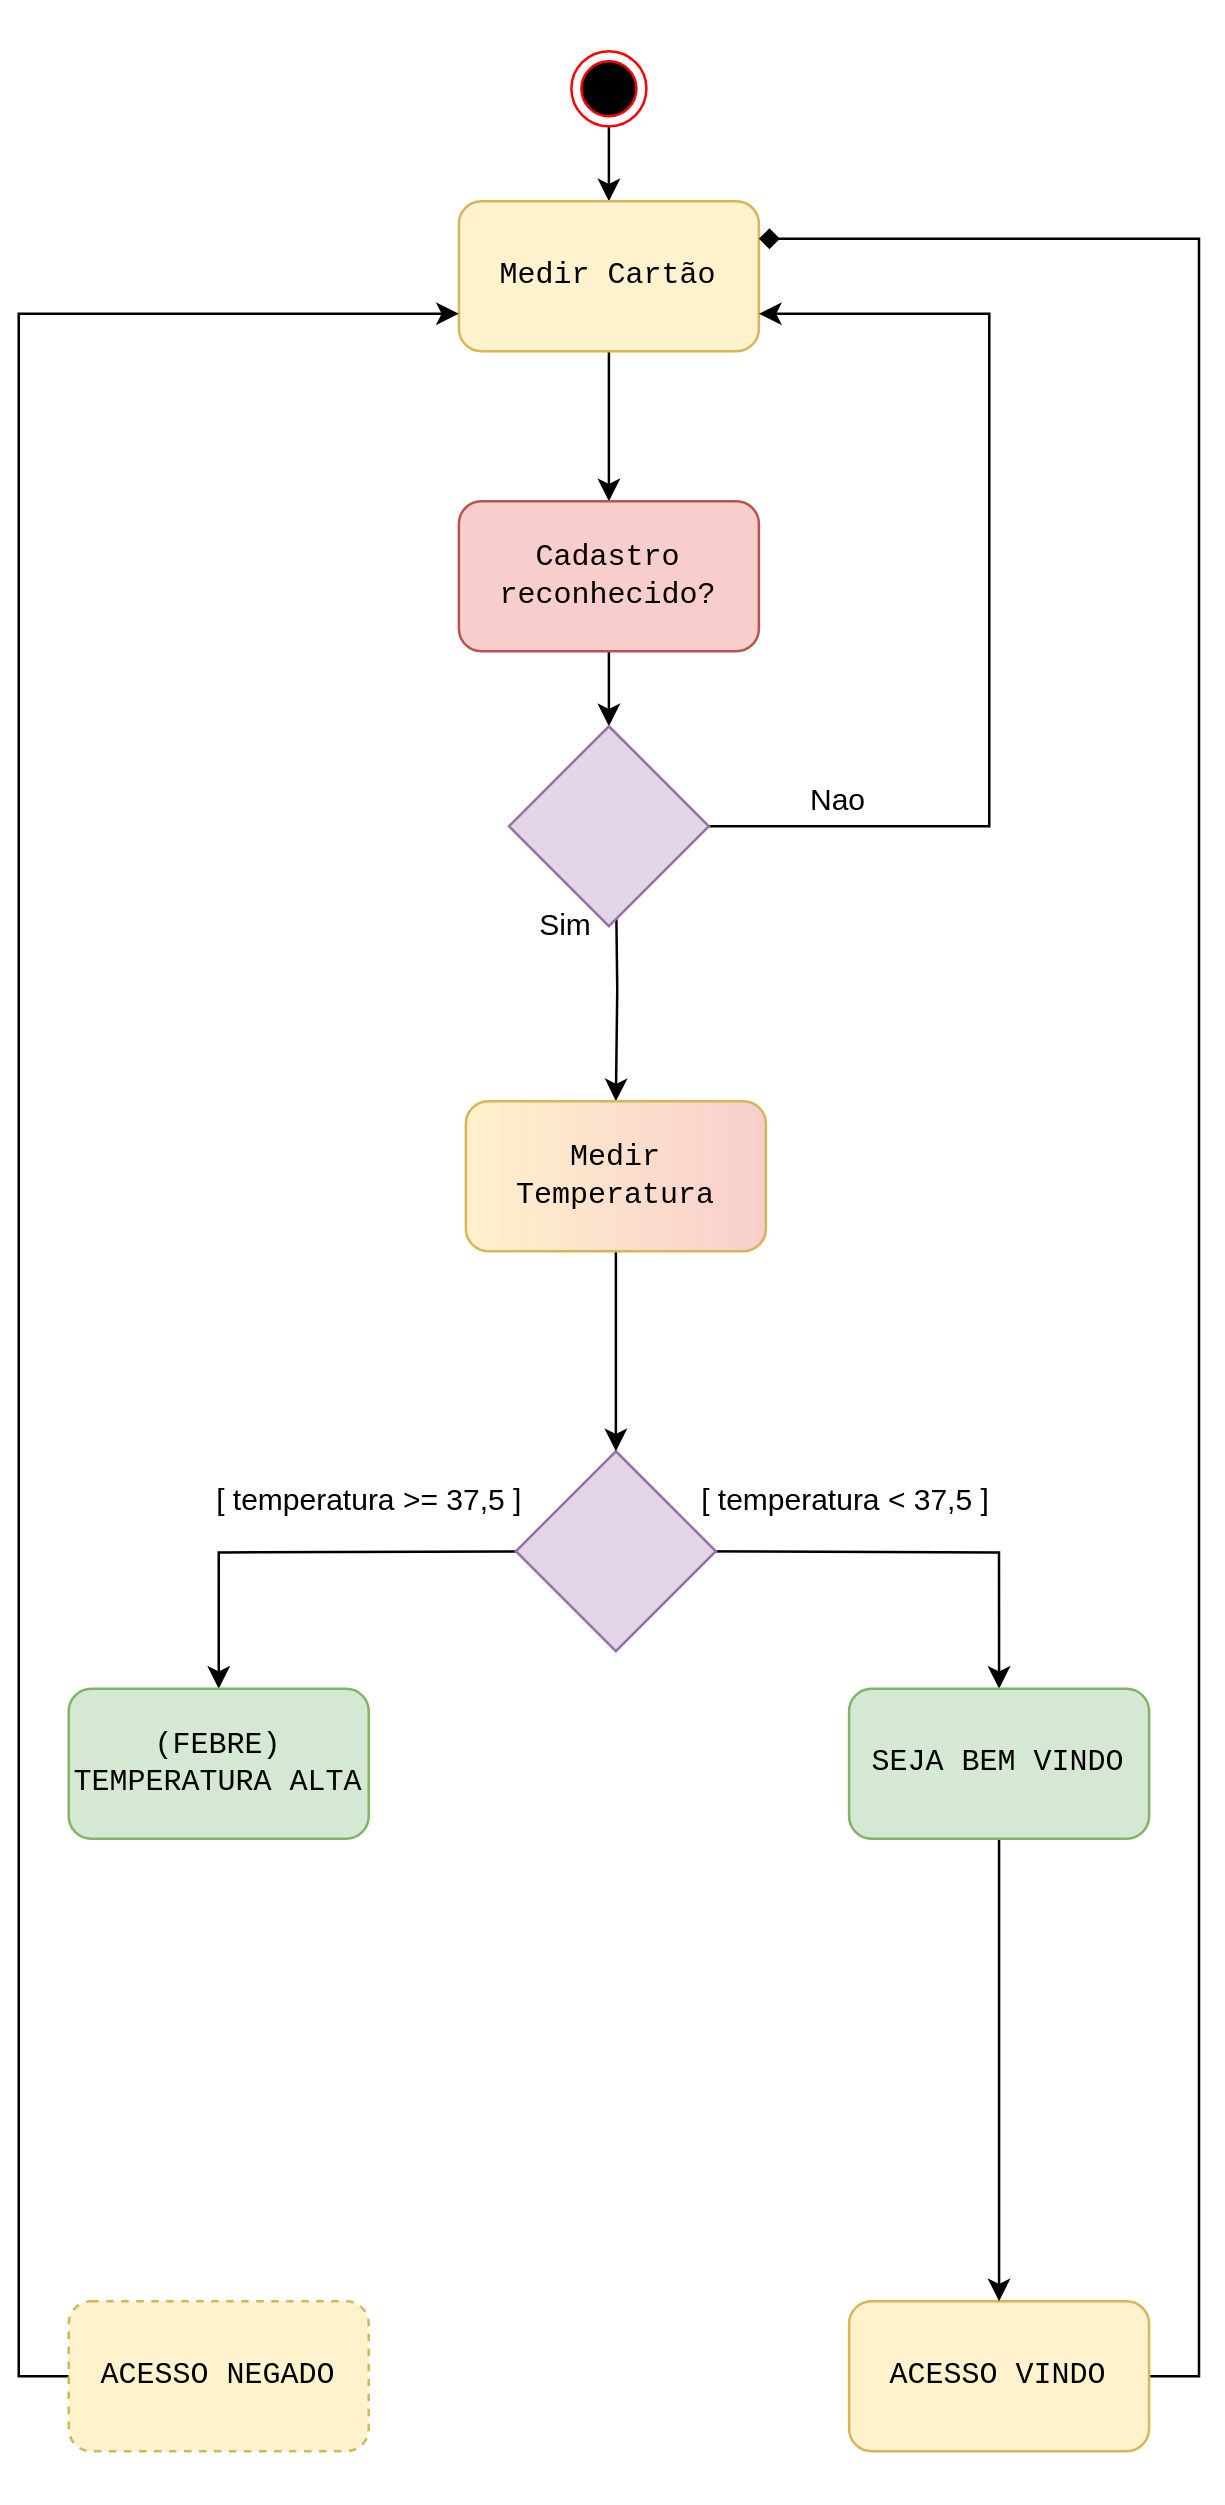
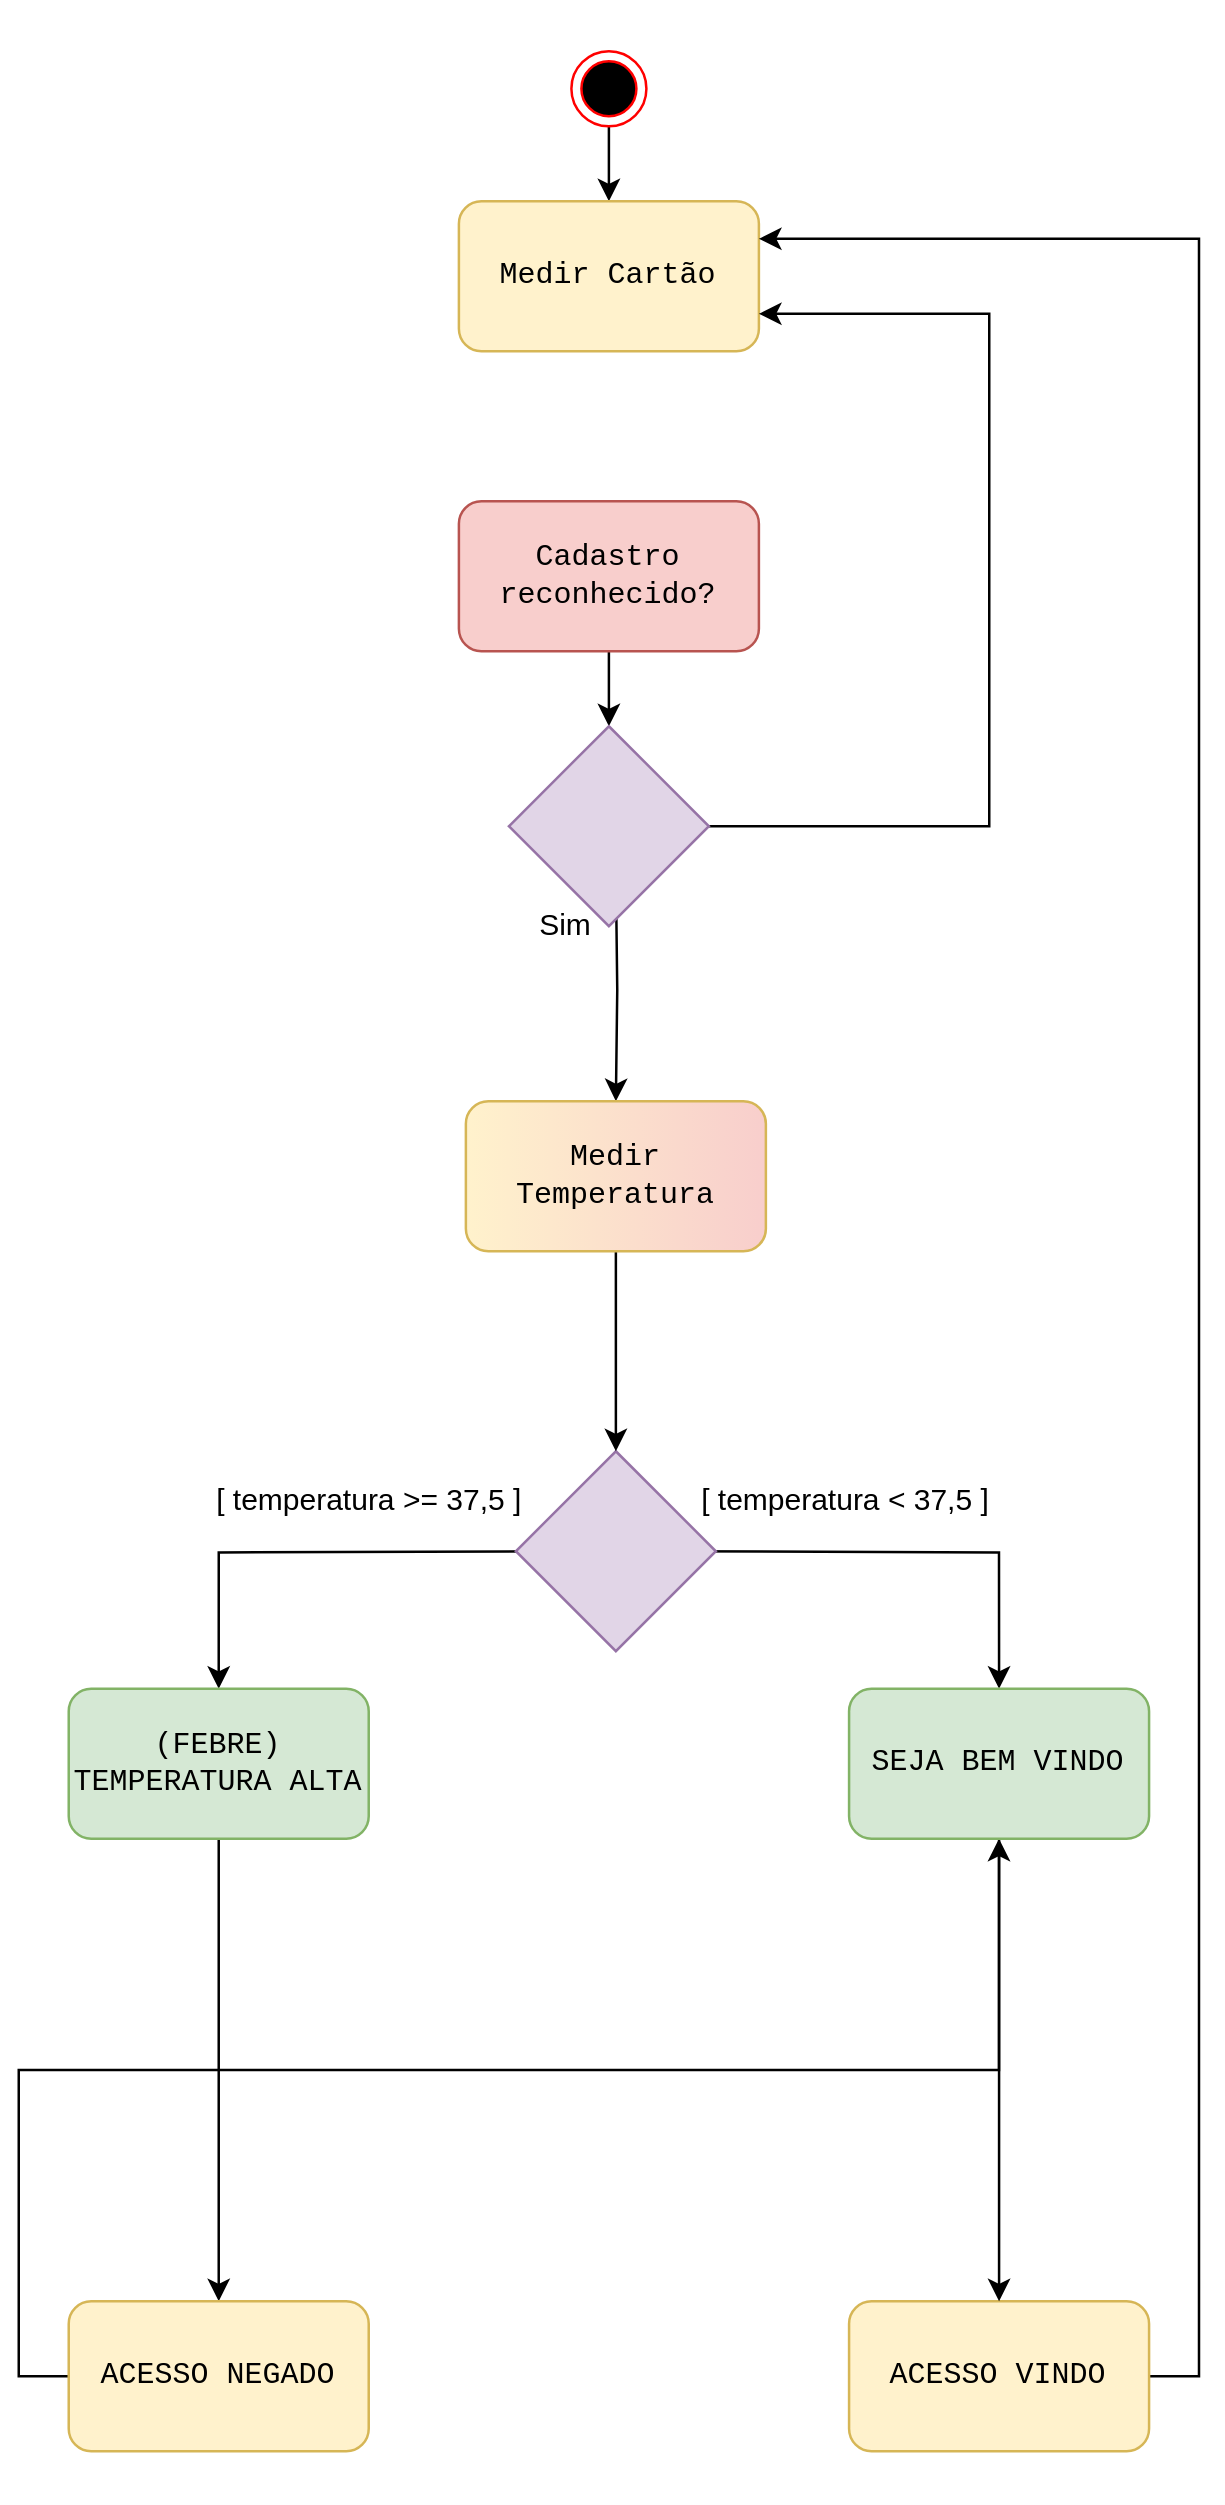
(779, 239) -> (777, 239)
(609, 418) -> none
(839, 801) -> none
(19, 981) -> (609, 2070)
none -> (219, 1952)
(219, 2376) -> (219, 2376)
